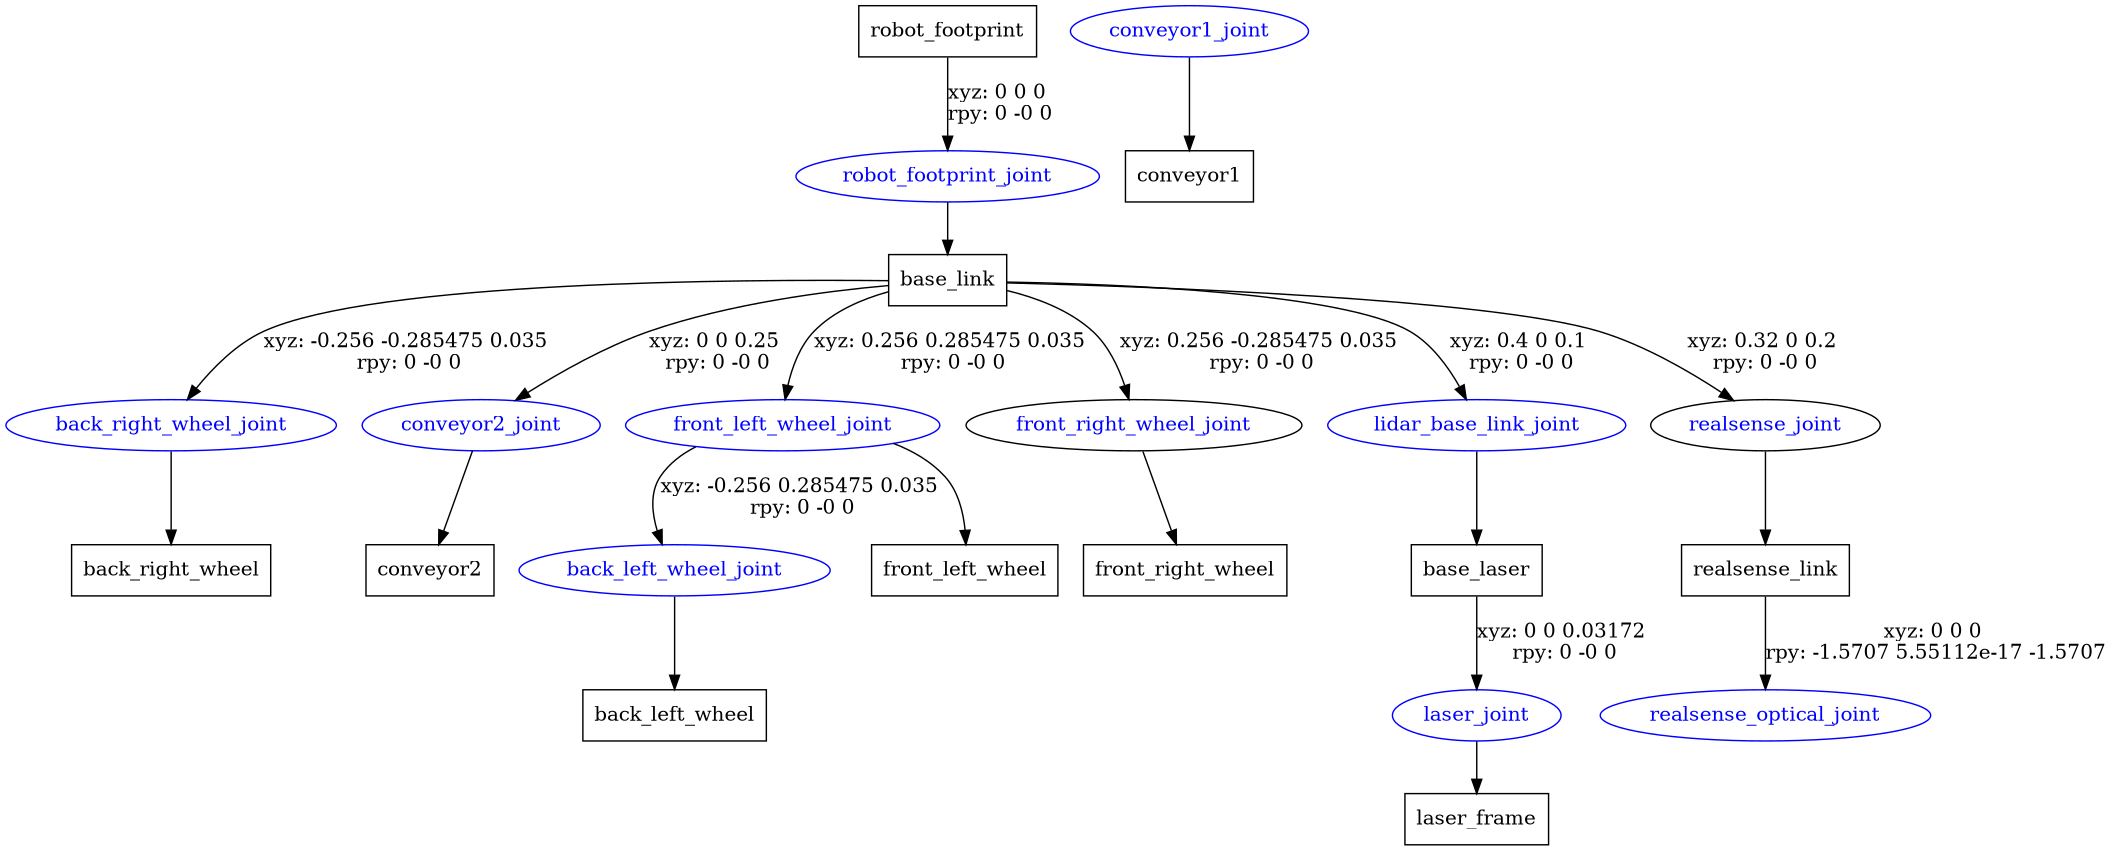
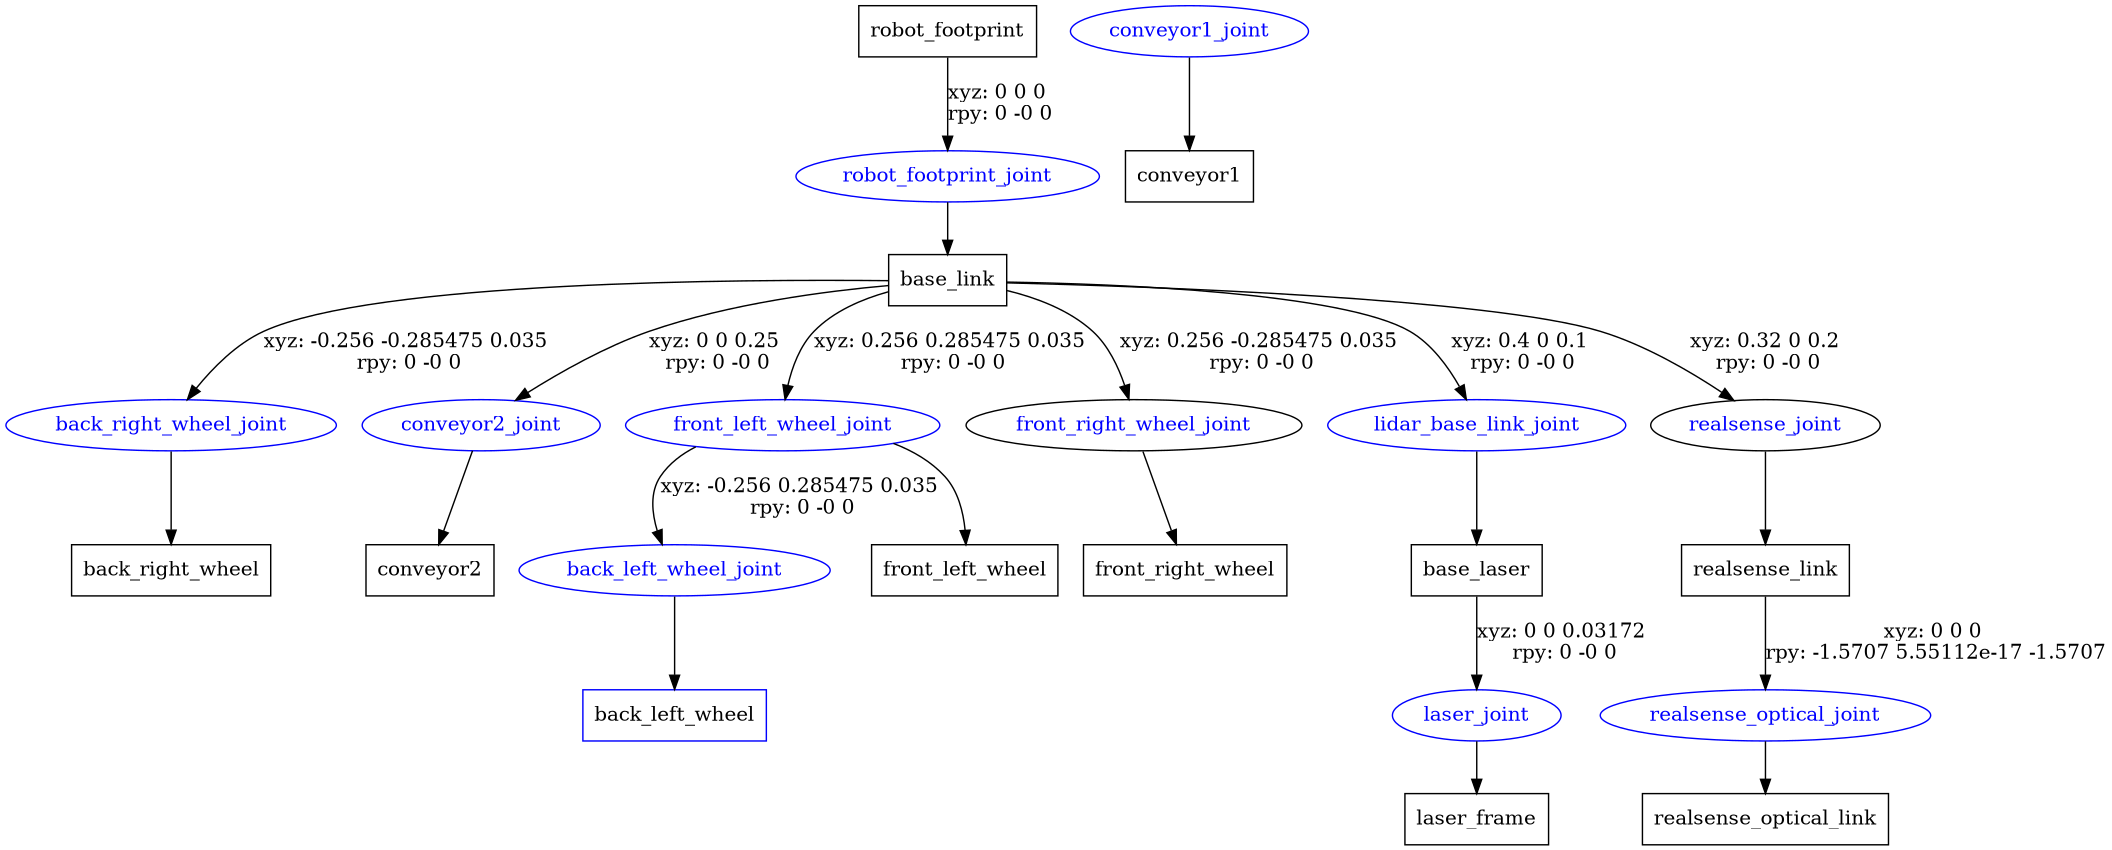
(675, 715) -> (675, 715)
none -> (1765, 819)
